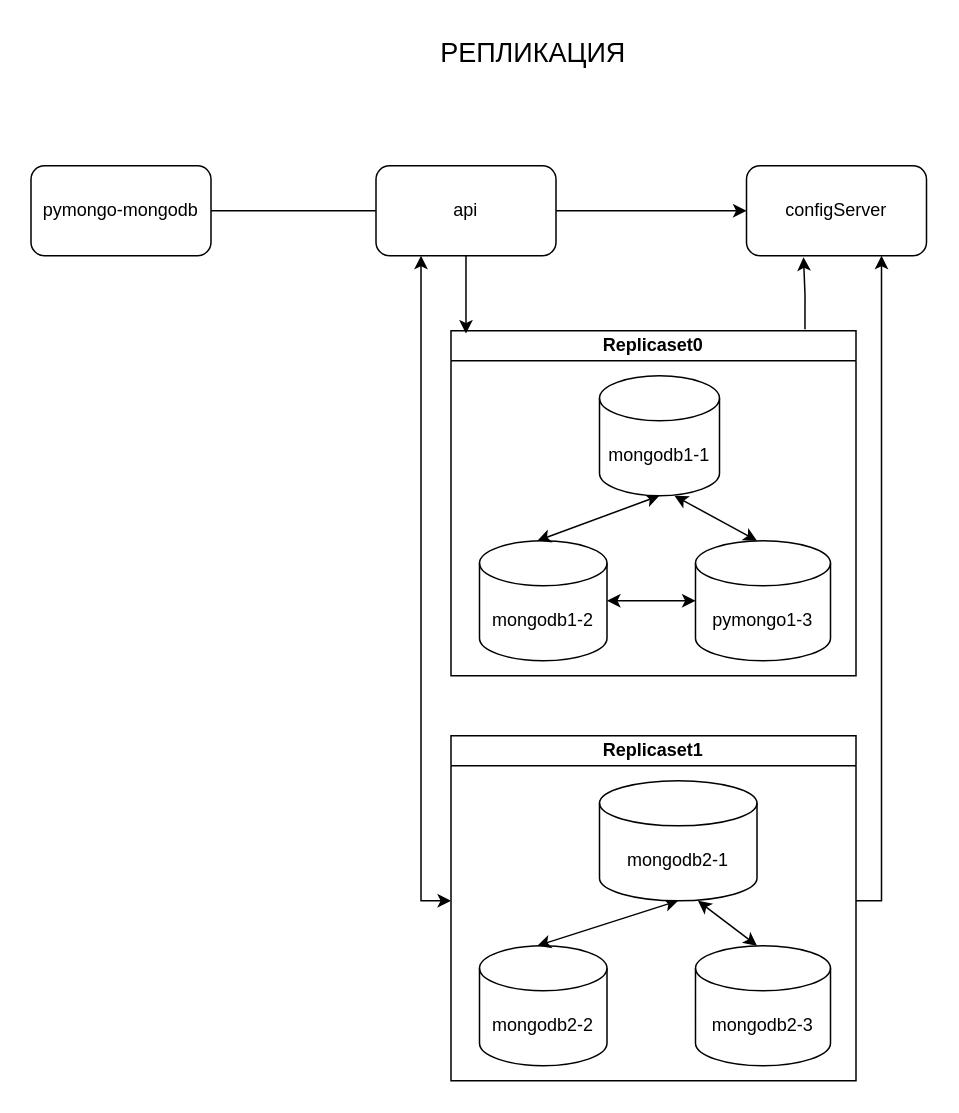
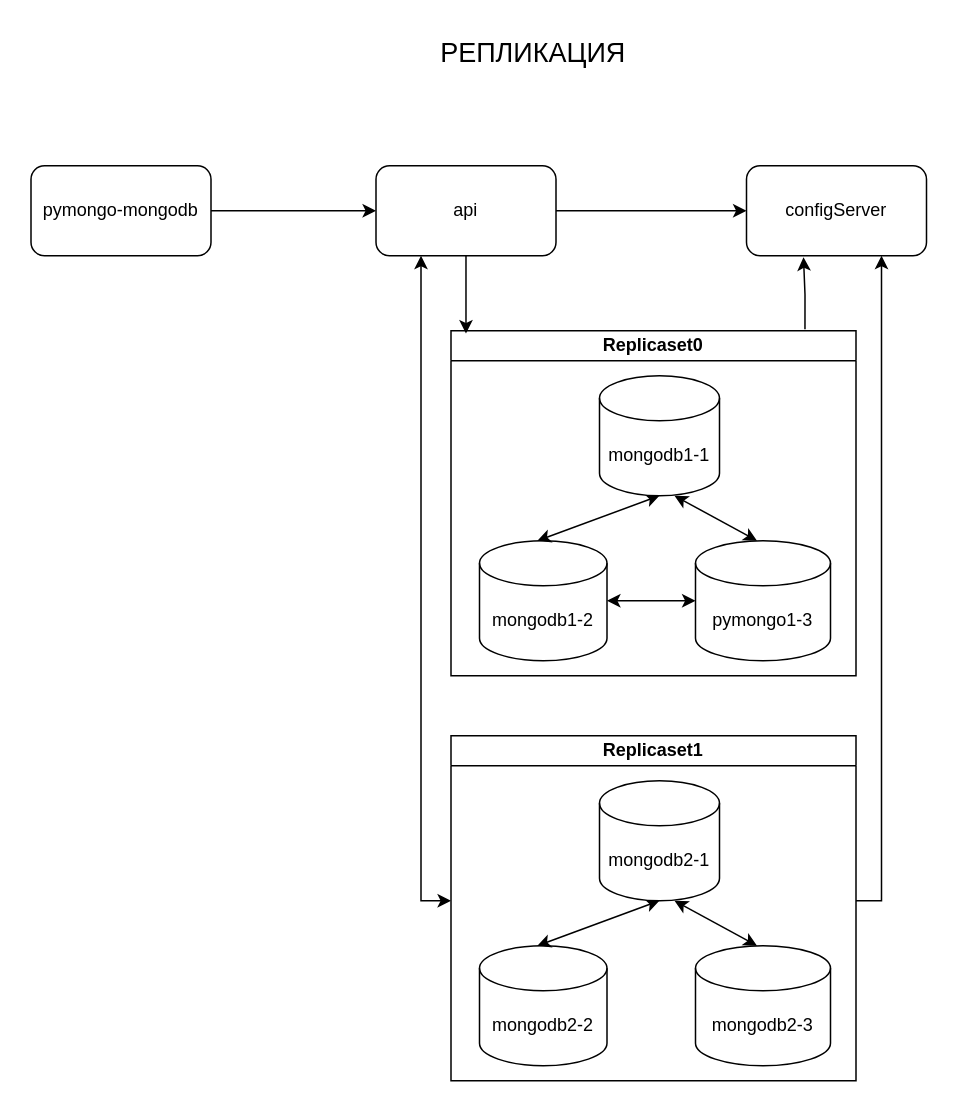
(368, 211) -> (364, 211)
(678, 841) -> (659, 841)
